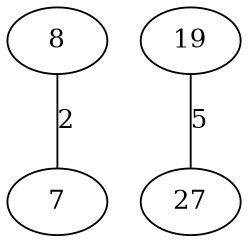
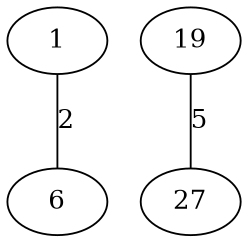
(57, 41) -> (57, 41)
(57, 202) -> (57, 202)
